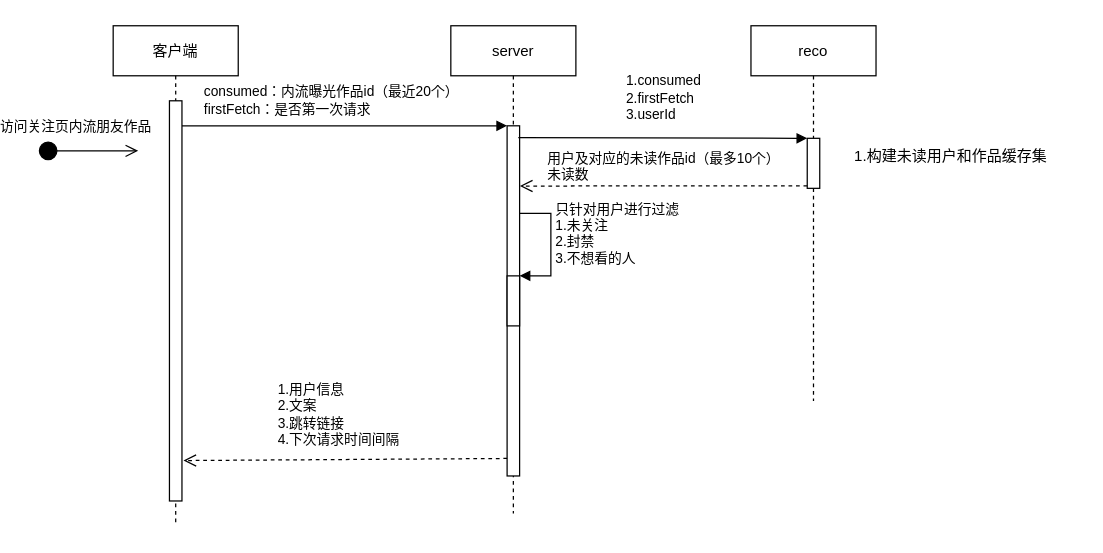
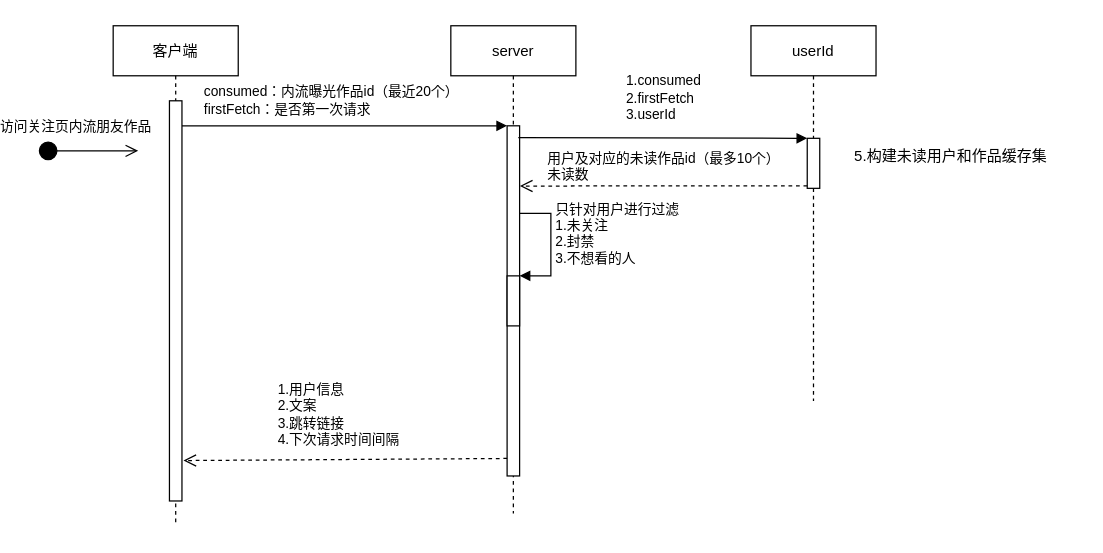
(813, 51) -> (813, 51)
(951, 157) -> (951, 157)
